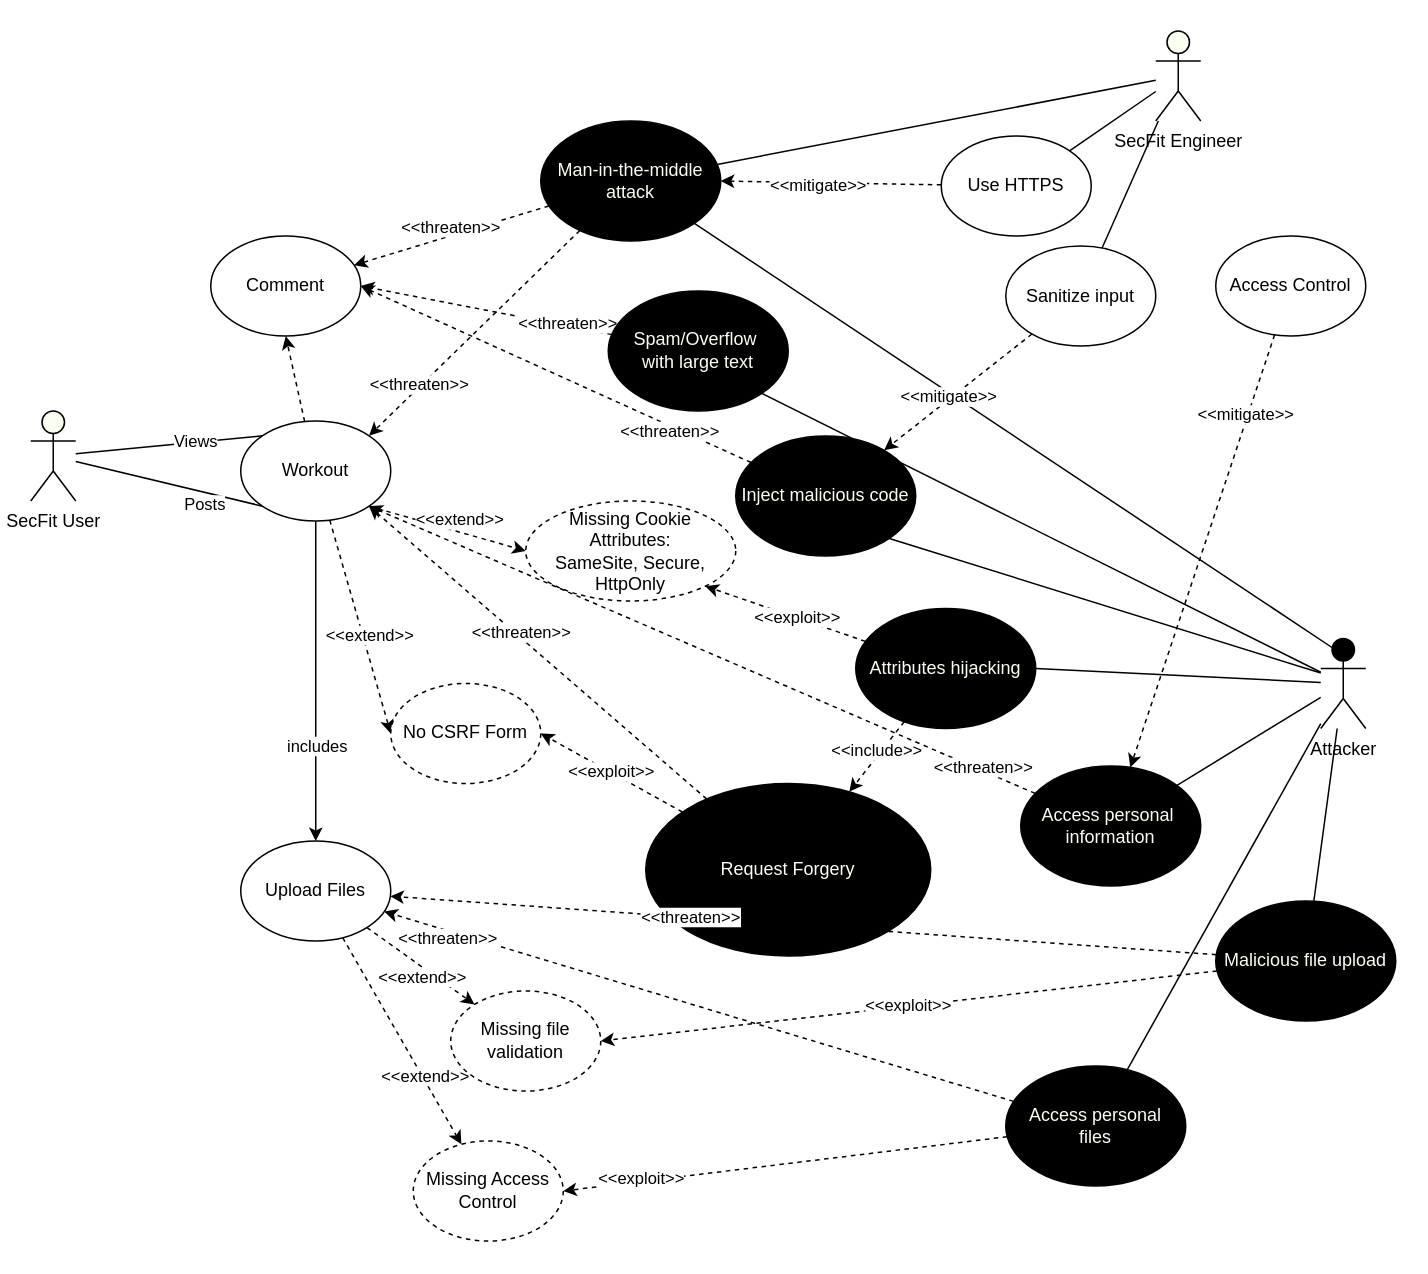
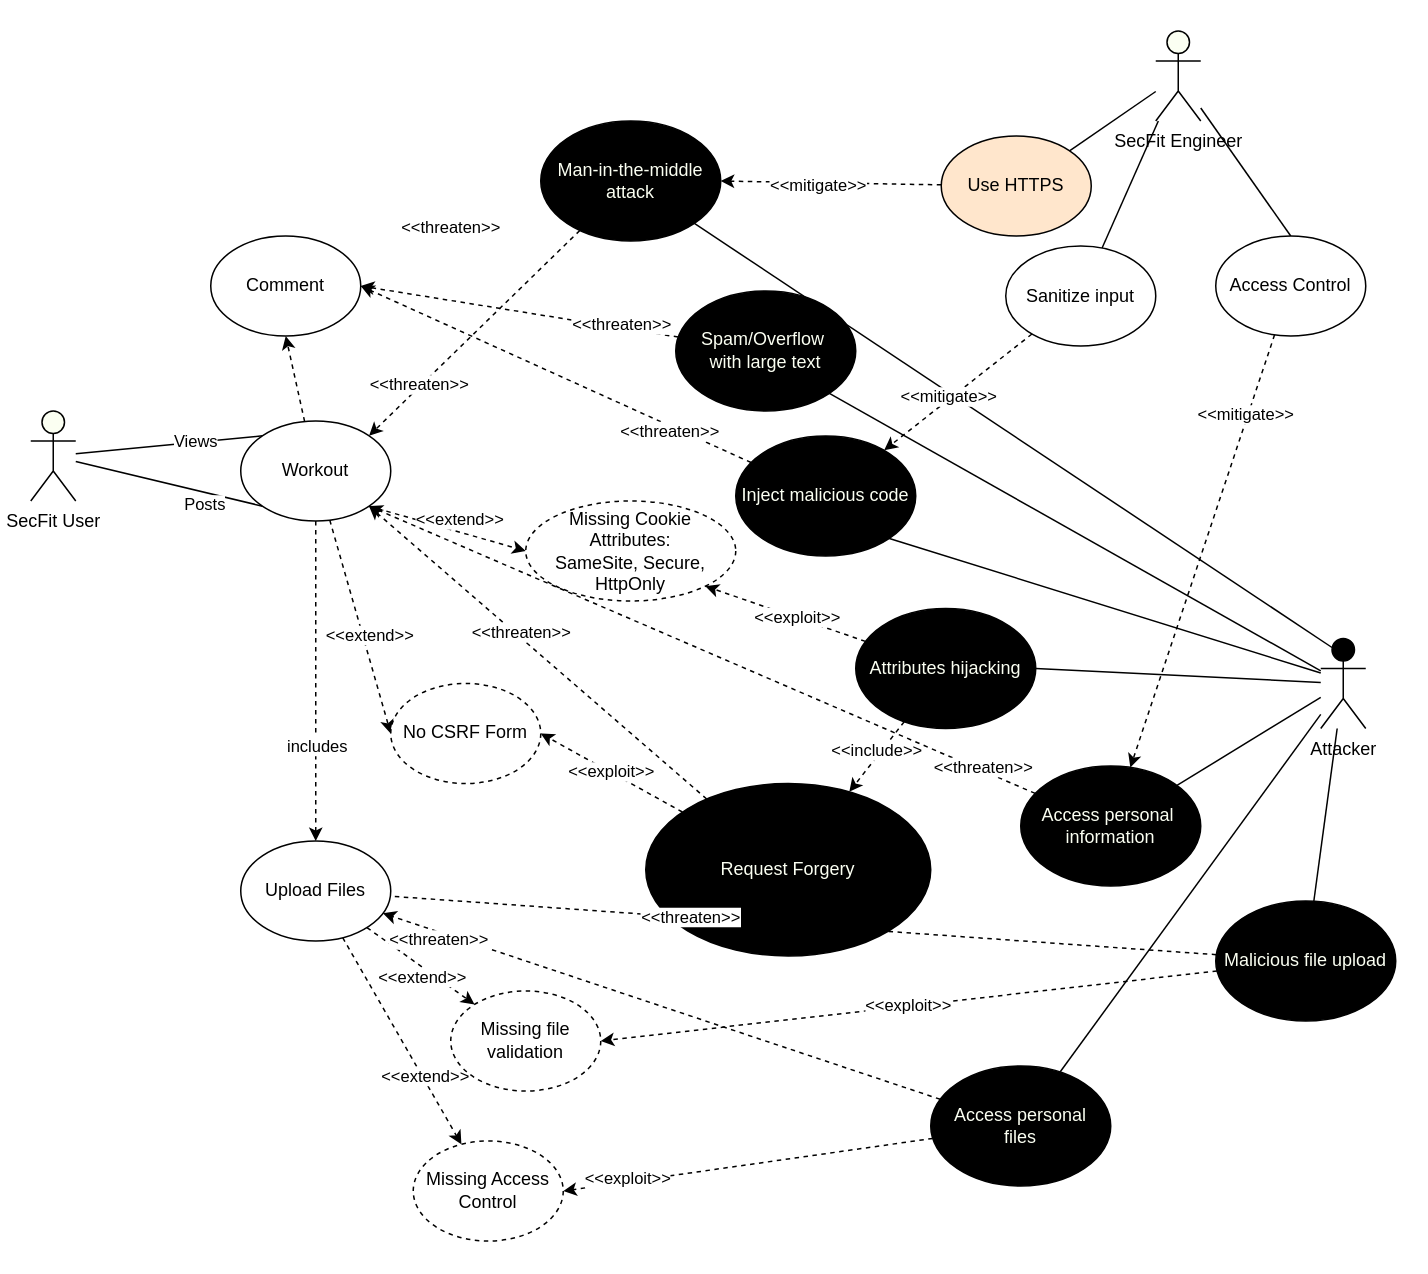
(936, 122) -> (1246, 172)
(1016, 186) -> (1016, 186)
(405, 249) -> none
(698, 351) -> (766, 351)
(316, 630) -> (316, 630)
(402, 897) -> (397, 896)
(1096, 1126) -> (1021, 1126)
